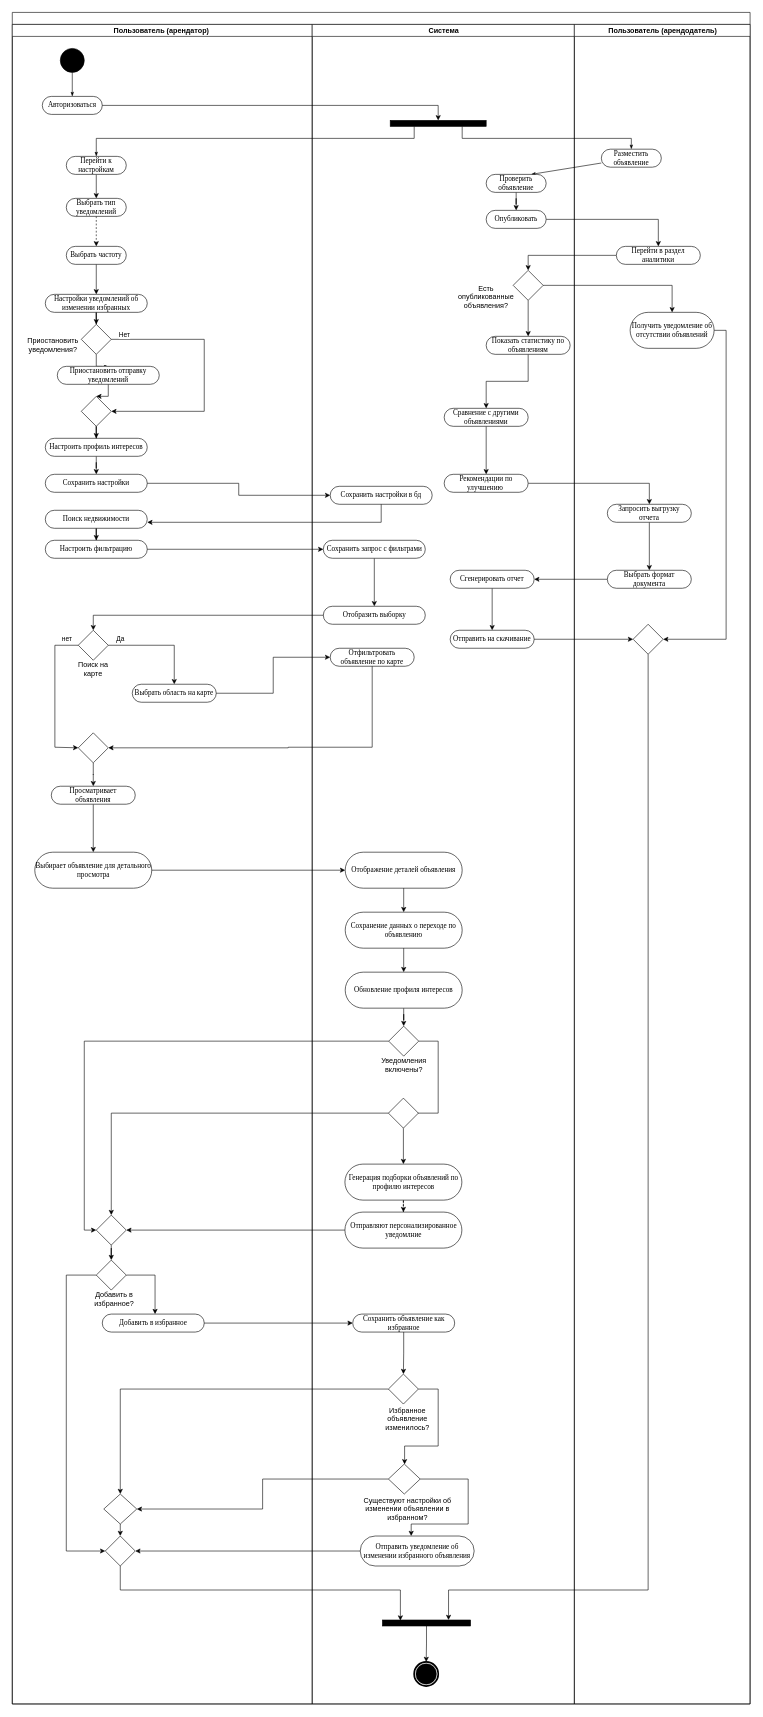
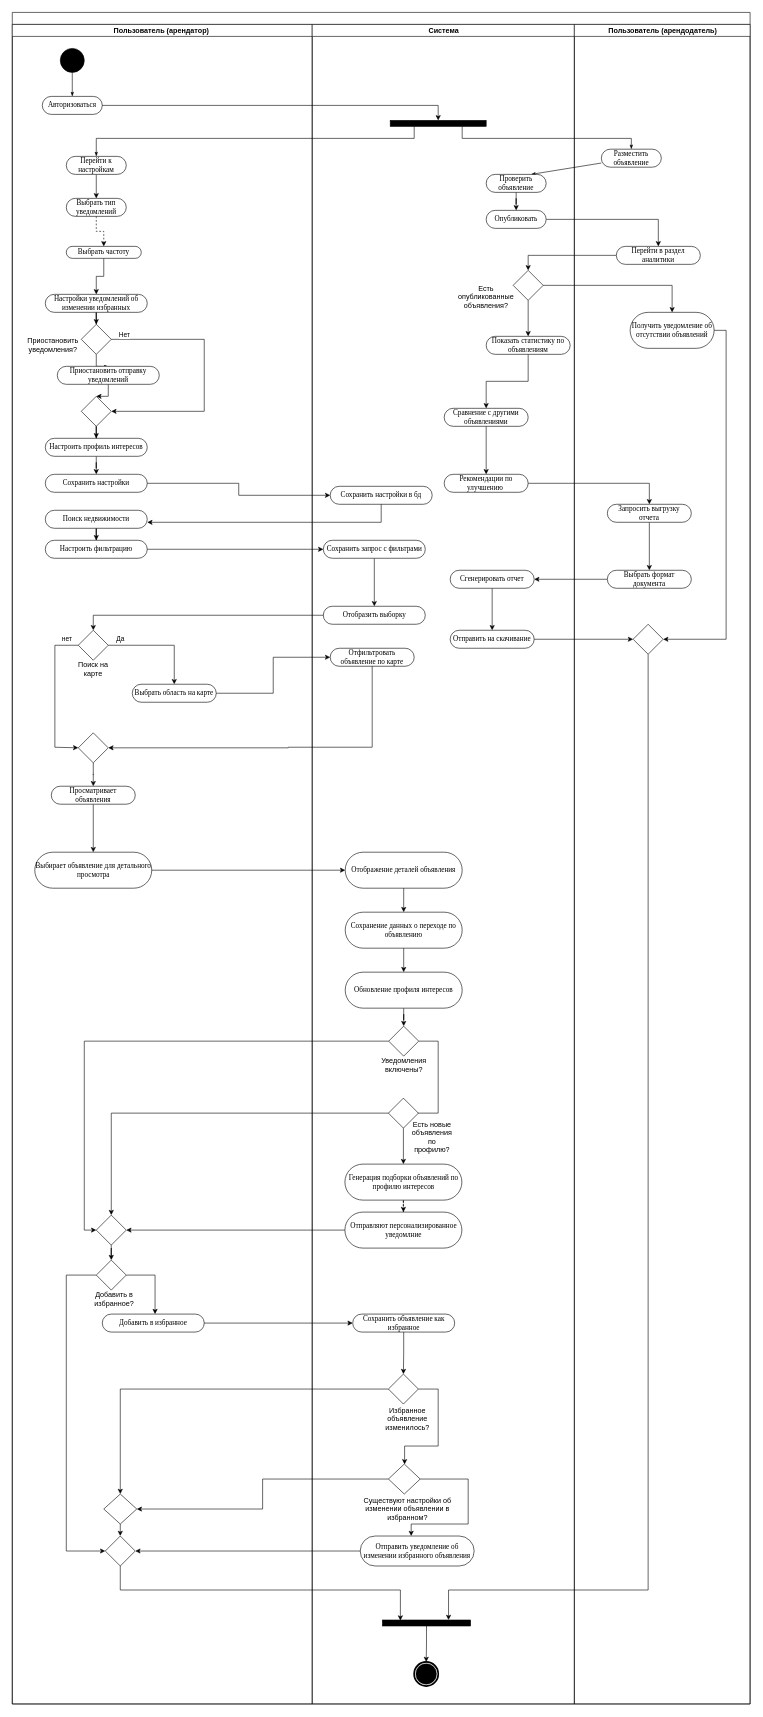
(96, 255) -> (104, 252)
none -> (432, 1137)
